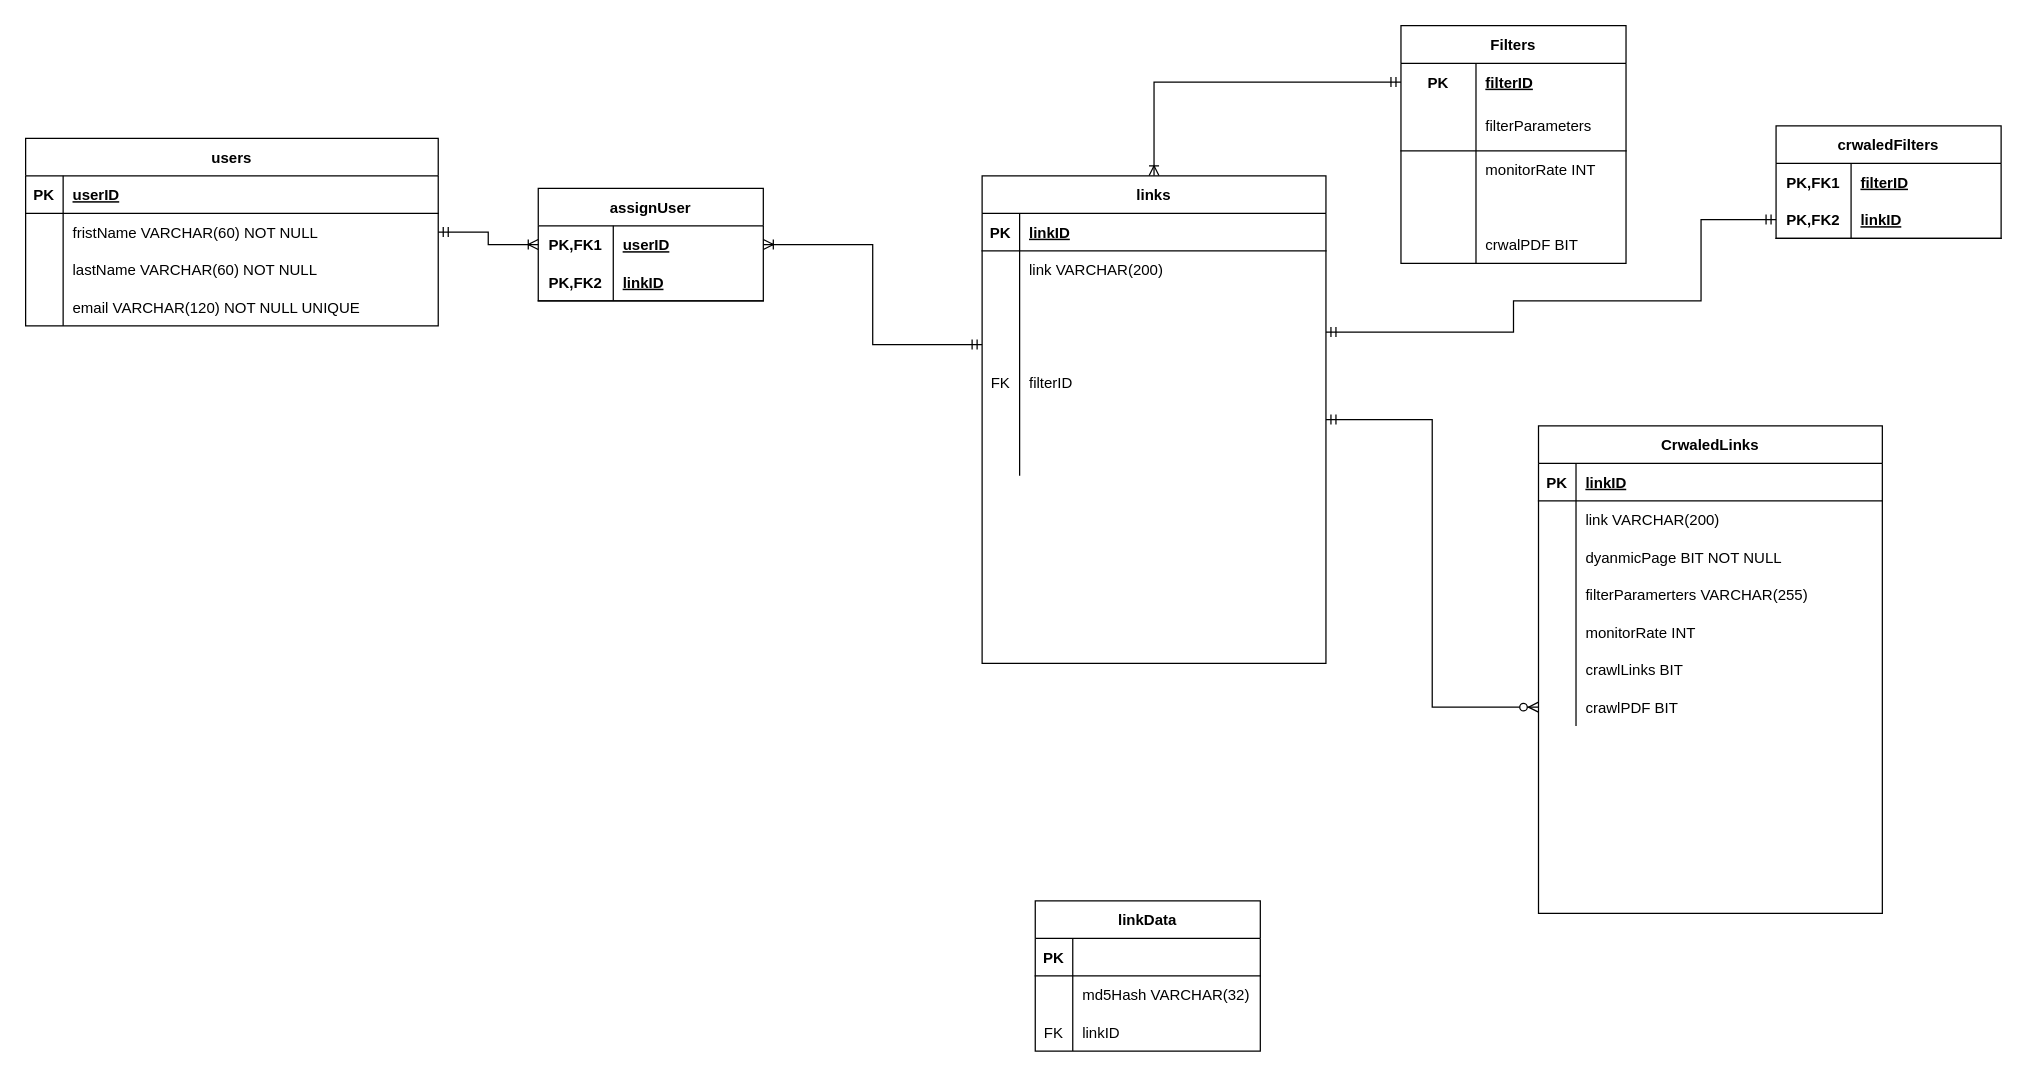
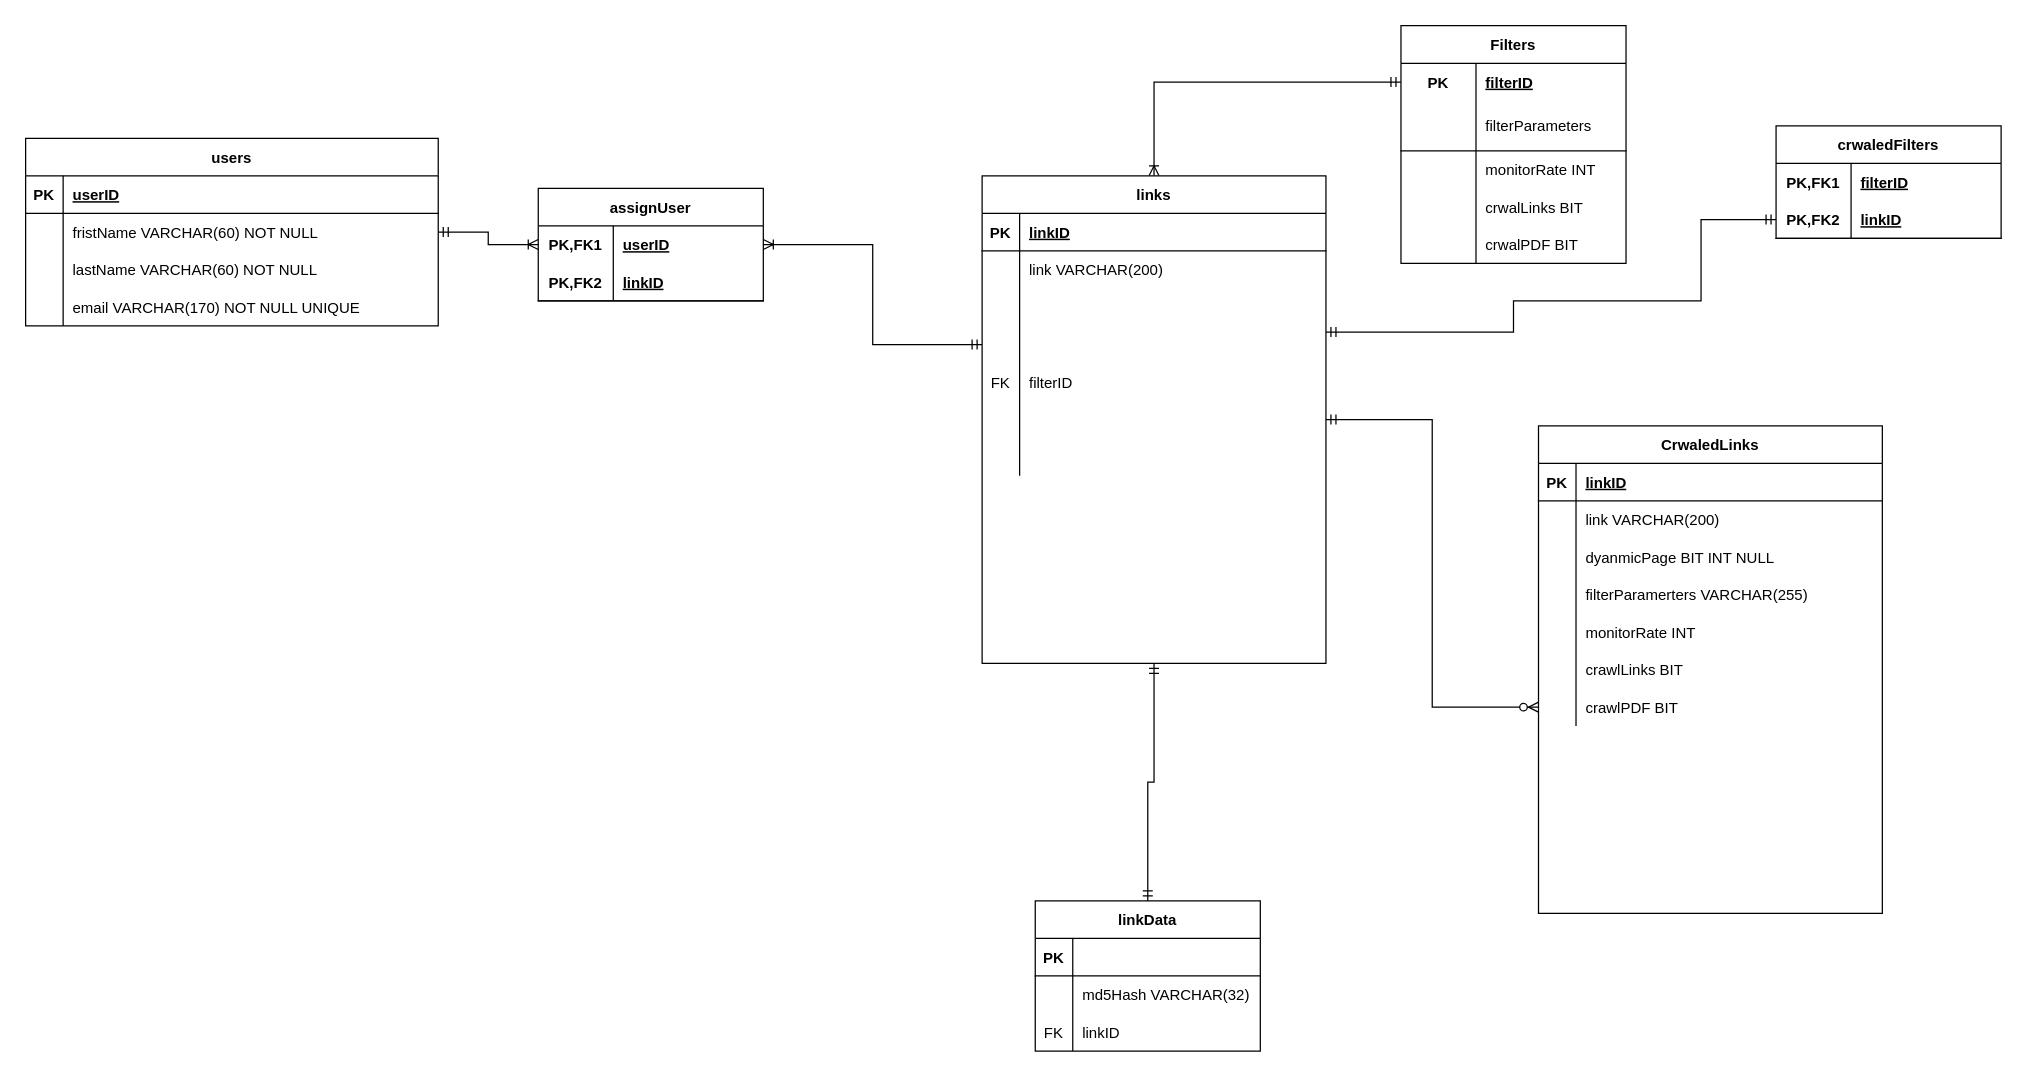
none -> (1551, 207)
(204, 308) -> (204, 308)
(1678, 558) -> (1678, 558)
none -> (1149, 782)
